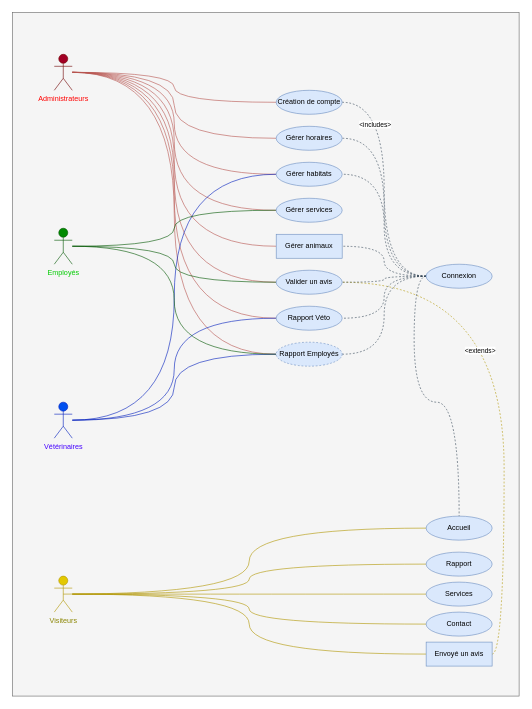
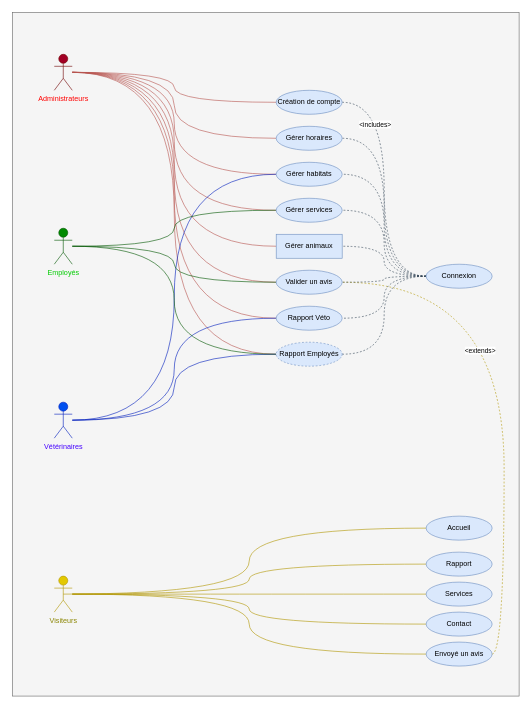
(431, 401) -> (366, 214)
(459, 654) -> (459, 654)
